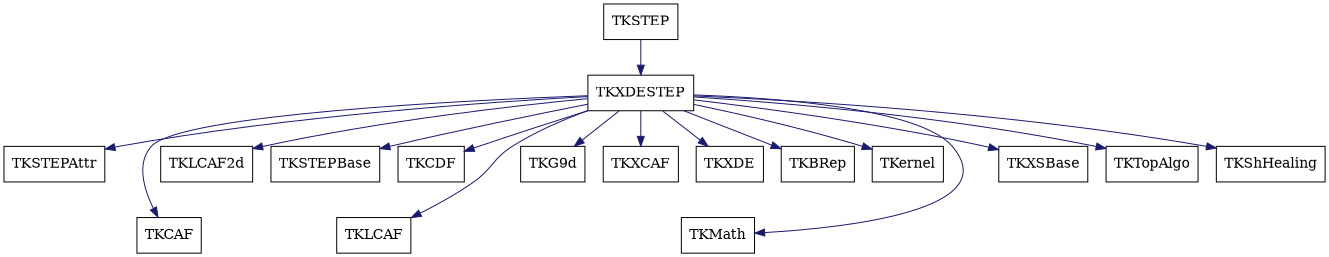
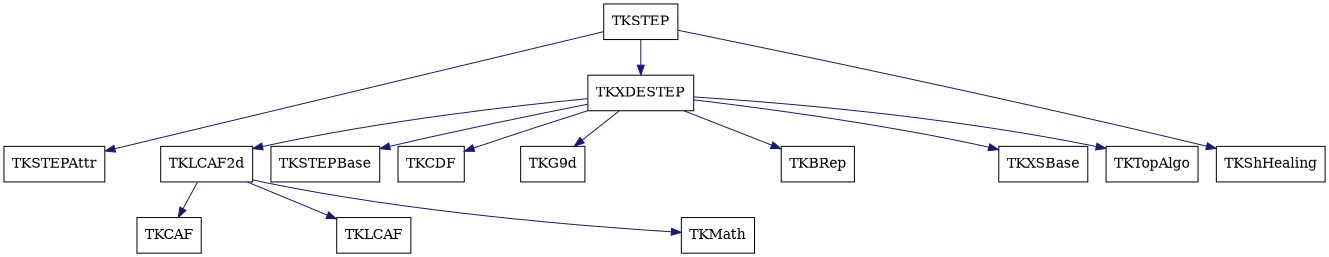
(309, 113) -> (190, 195)
(951, 113) -> (943, 86)
(303, 120) -> (359, 90)
(953, 148) -> (461, 213)
(500, 156) -> (287, 199)
(641, 164) -> none
(730, 164) -> none
(908, 164) -> none
